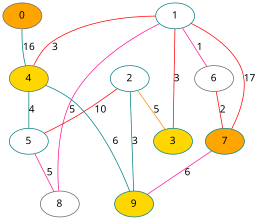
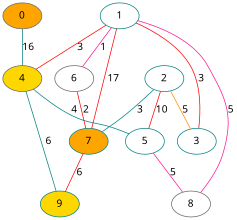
(132, 141) -> (129, 112)
(173, 141) -> (197, 141)
(179, 173) -> (74, 173)
